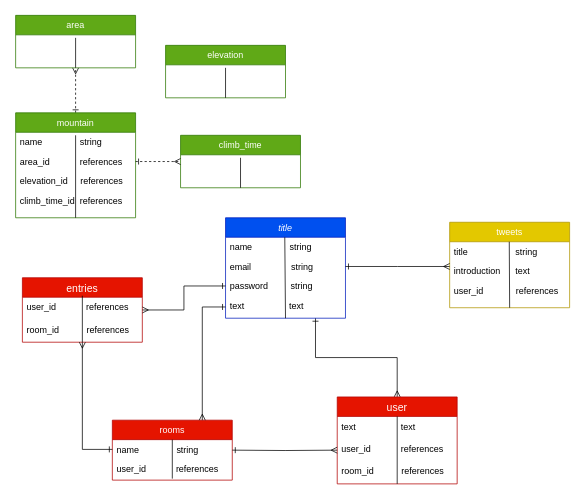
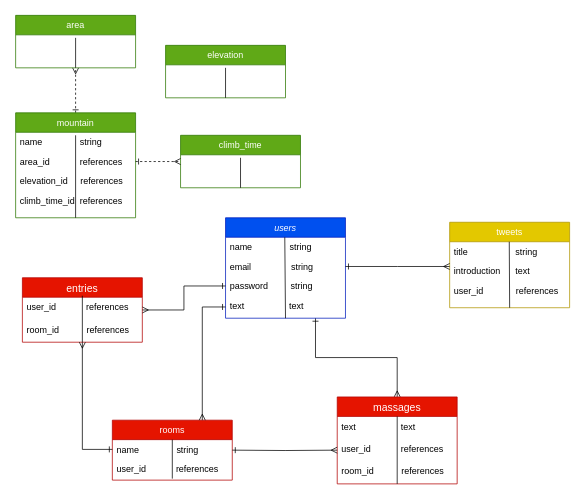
(285, 228) -> (285, 228)
(397, 408) -> (397, 408)
